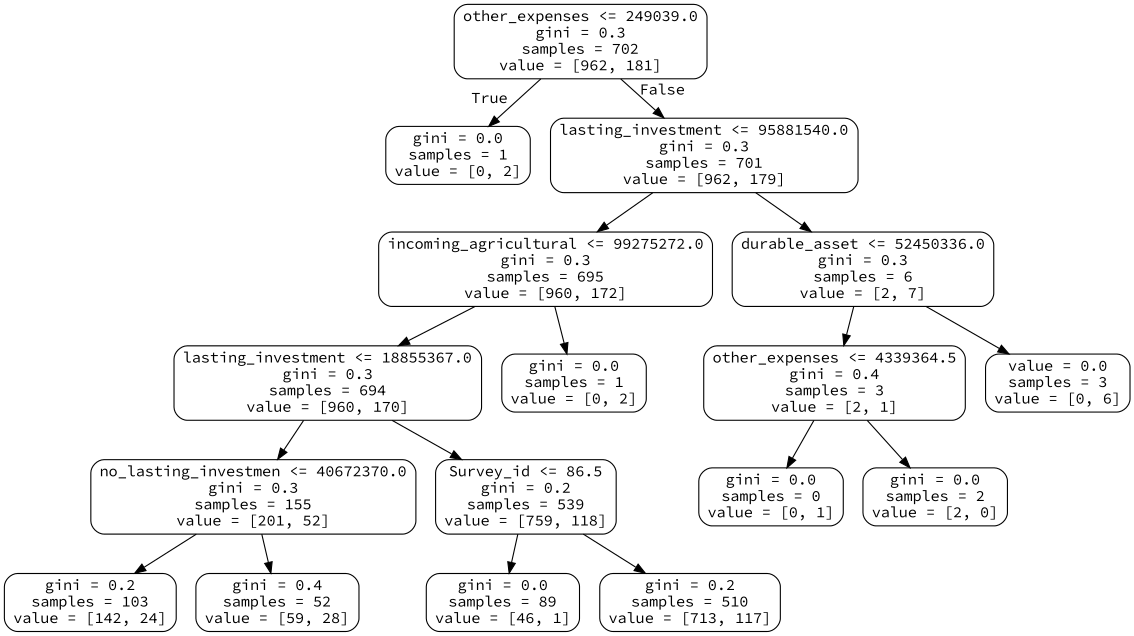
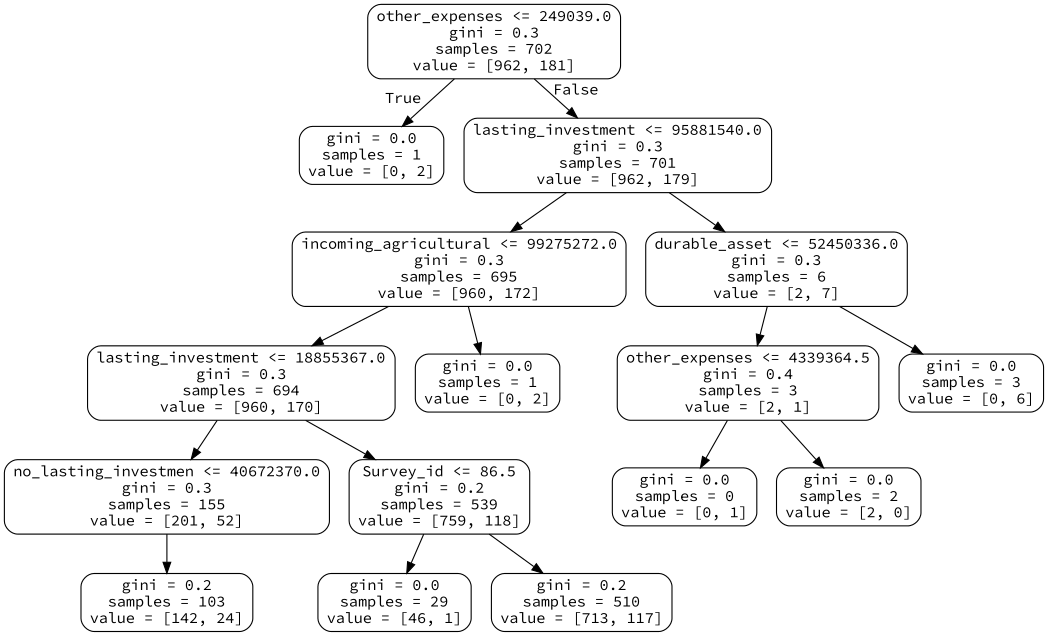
(1058, 383) -> (971, 383)
(277, 602) -> none
(503, 602) -> (395, 602)
